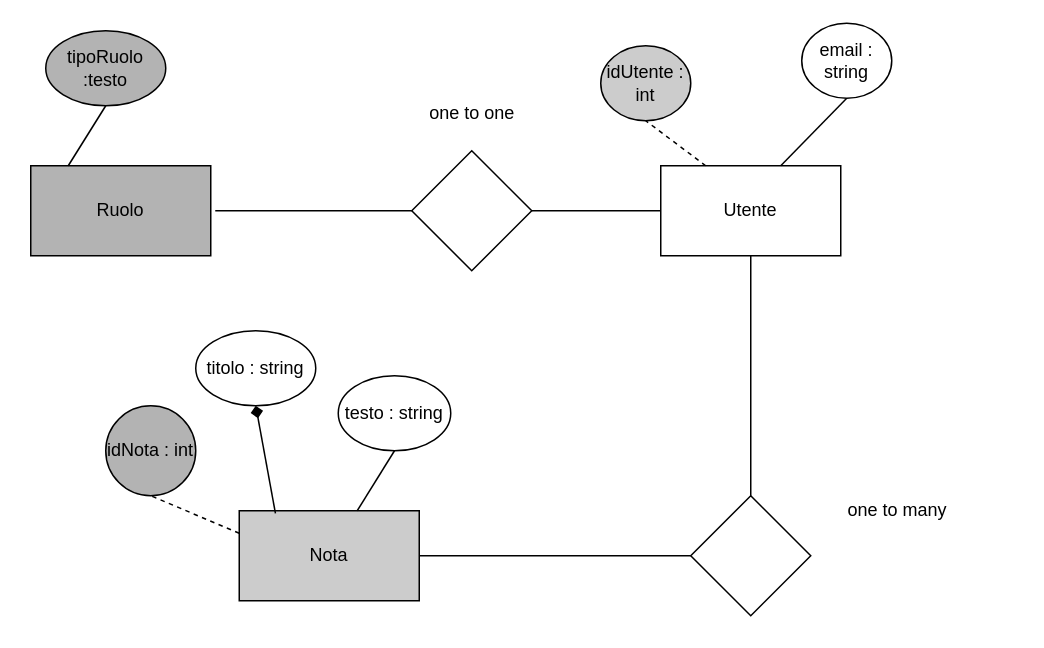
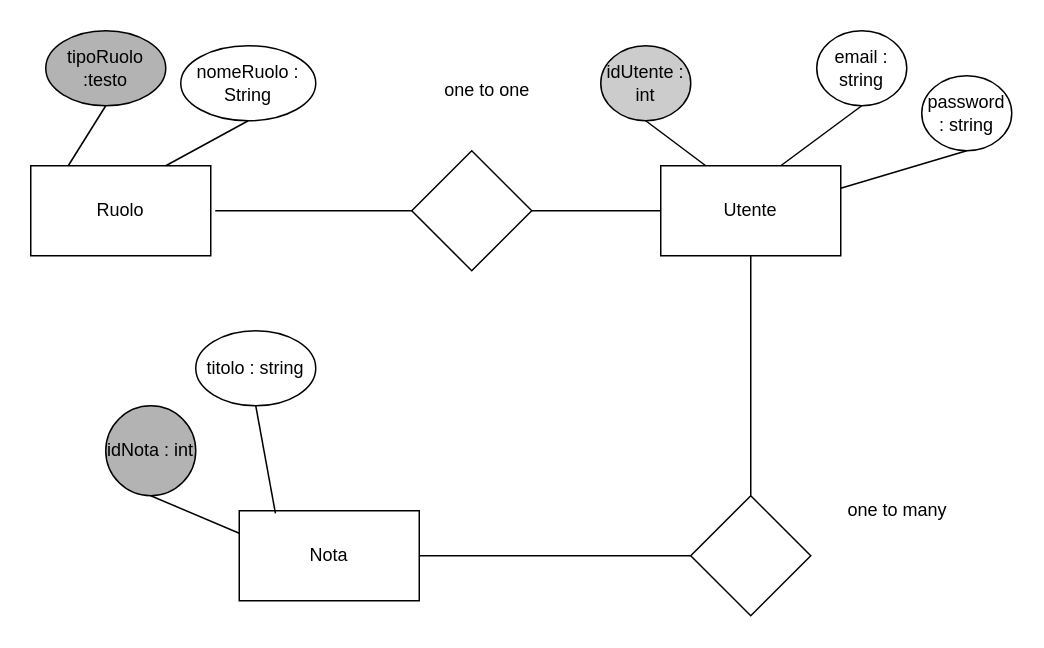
(847, 61) -> (862, 68)
none -> (248, 83)
(472, 113) -> (487, 91)
none -> (967, 113)
(675, 142) -> (675, 142)
none -> (207, 143)
none -> (903, 170)
(121, 211) -> (121, 211)
(395, 413) -> none
(258, 418) -> (257, 412)
(376, 481) -> none
(195, 515) -> (195, 515)
(329, 556) -> (329, 556)
